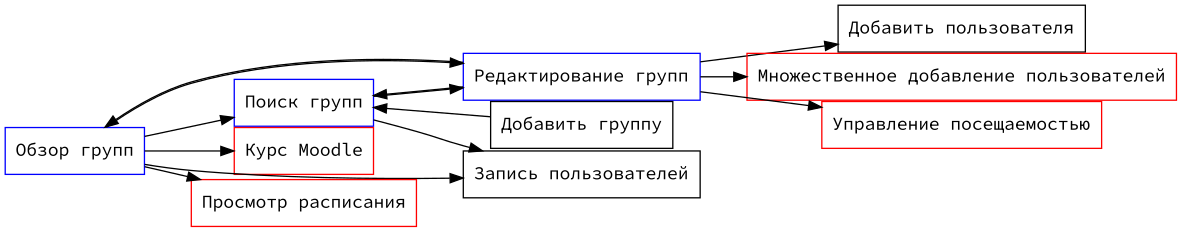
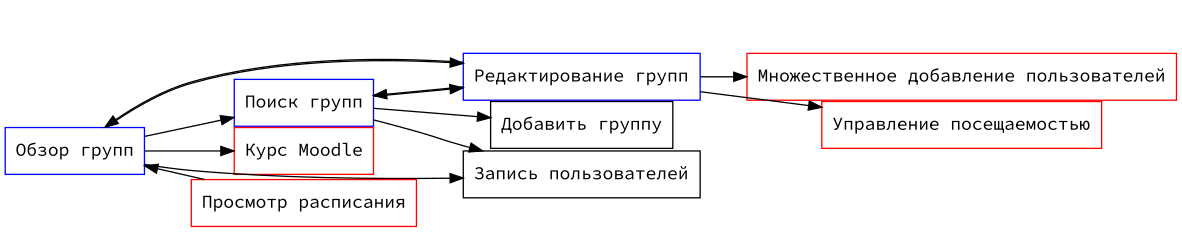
(962, 29) -> none
(439, 113) -> (425, 112)
(166, 172) -> (181, 174)
